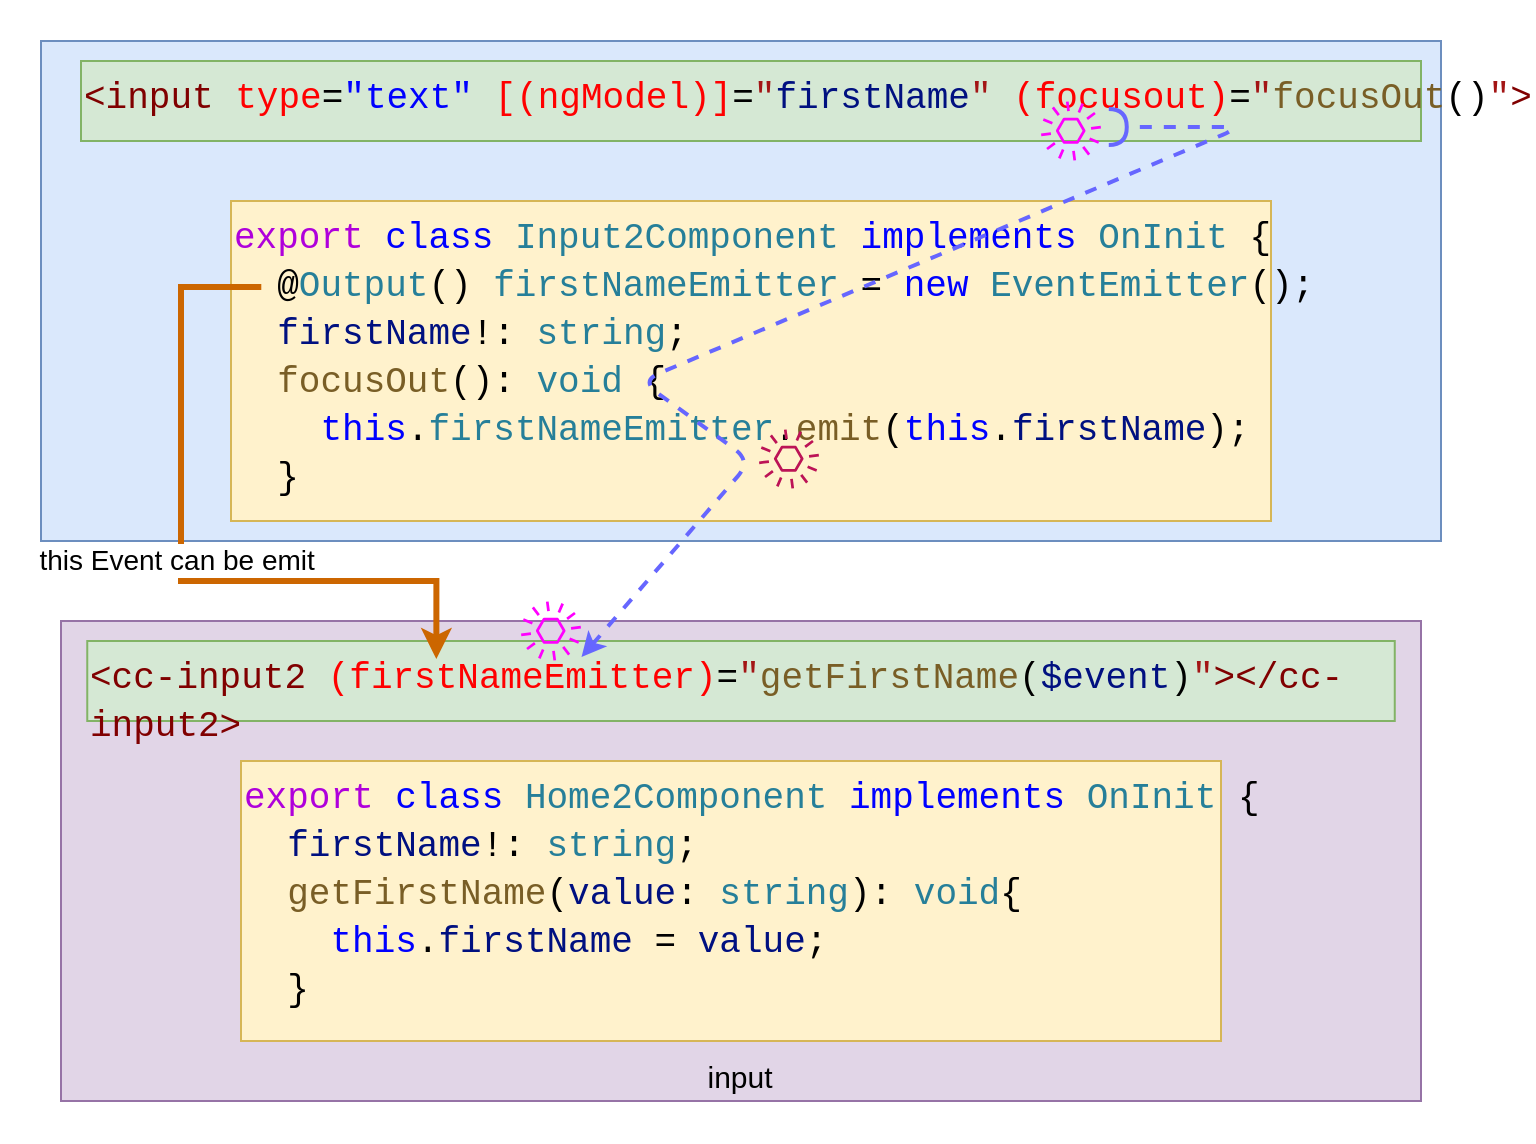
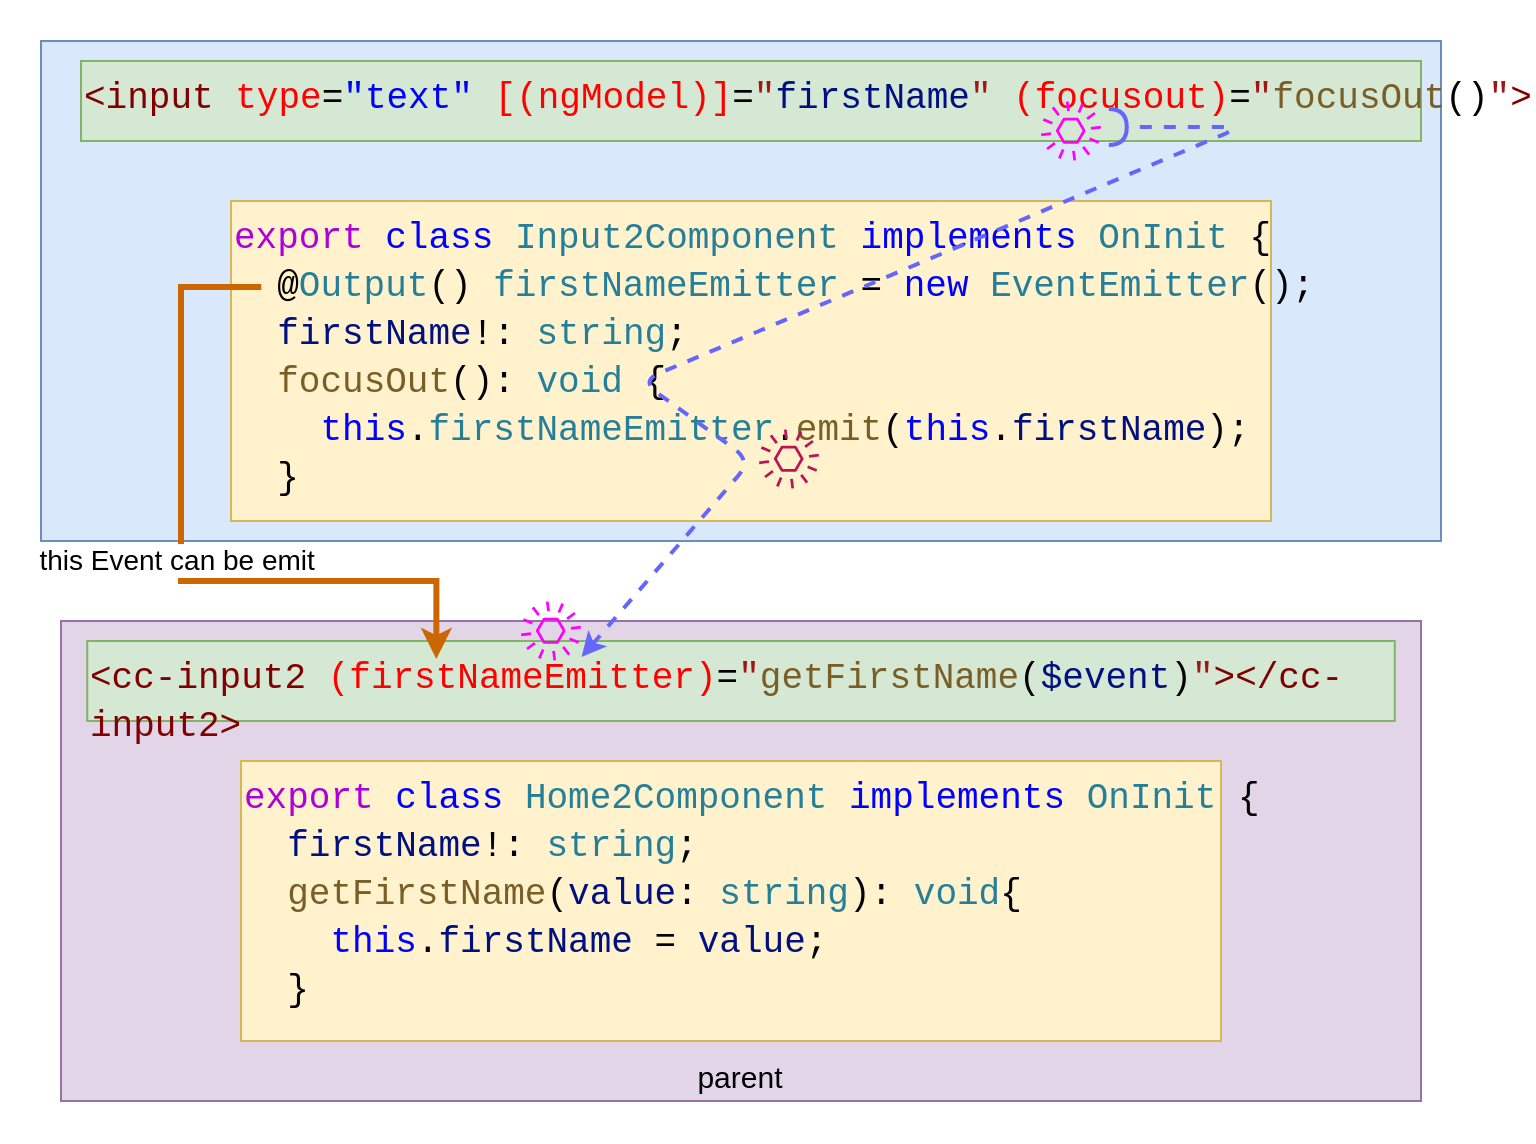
(741, 1081) -> (741, 1081)
